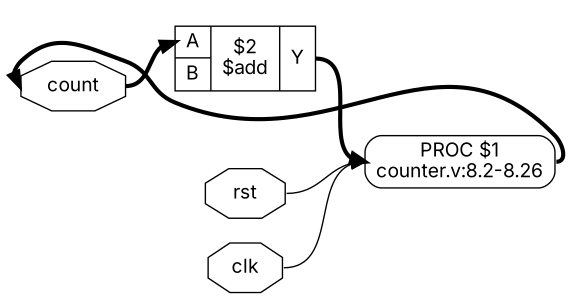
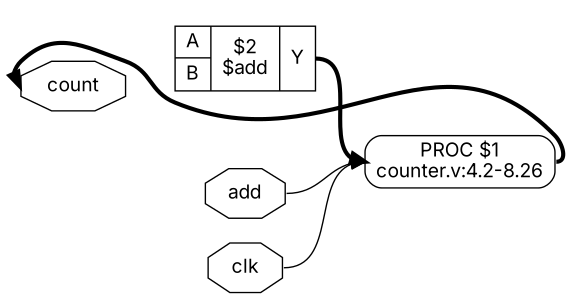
(149, 67) -> none
(460, 162) -> (460, 162)
(245, 193) -> (245, 193)
